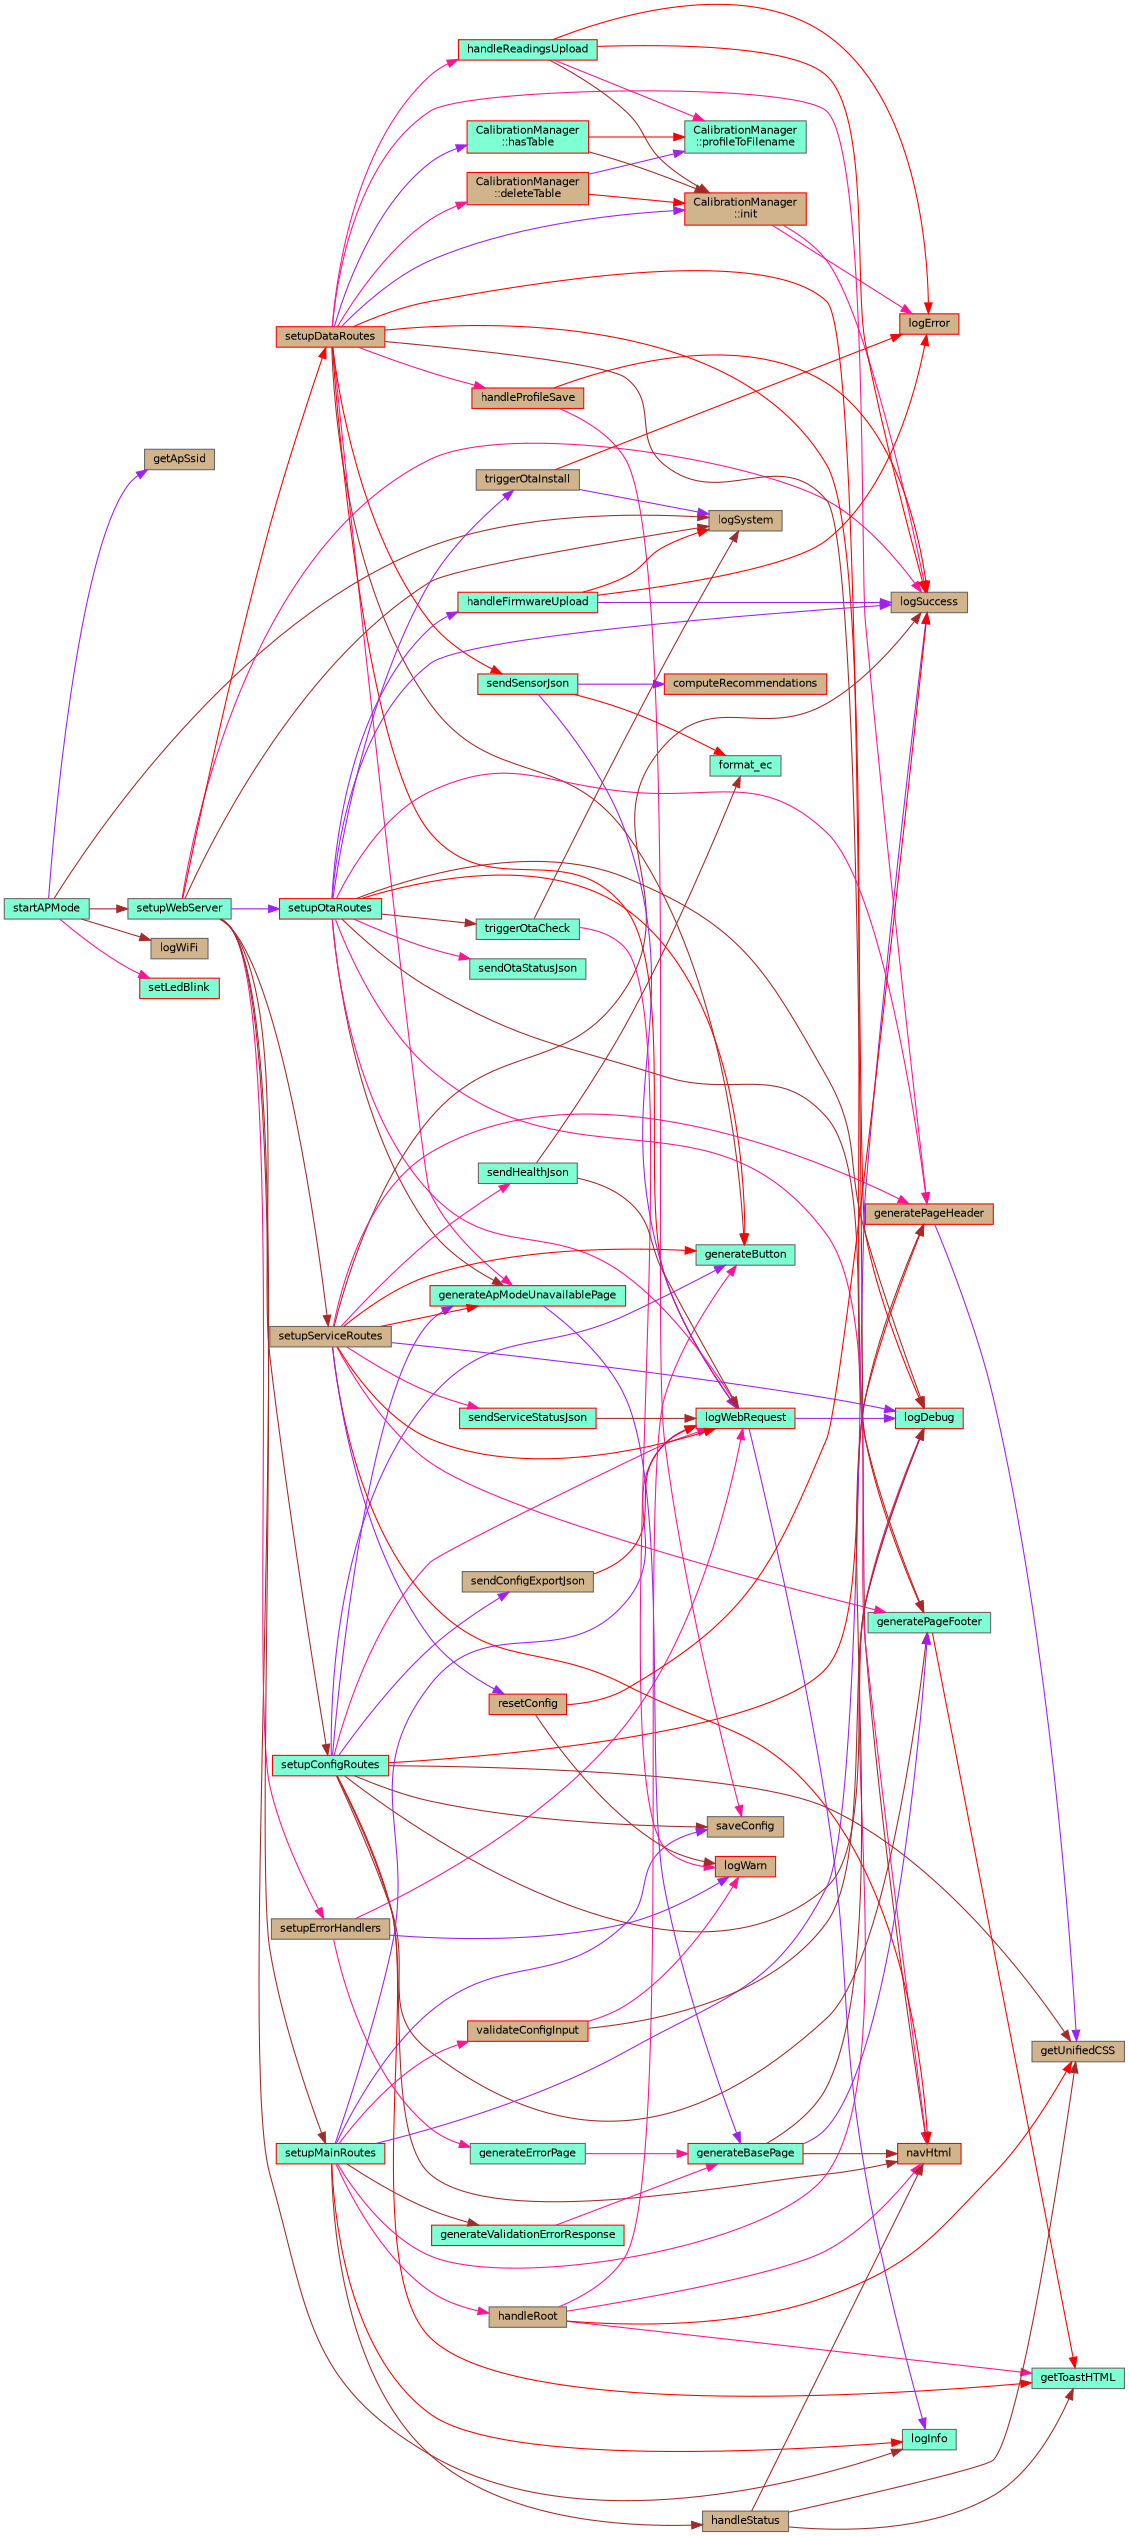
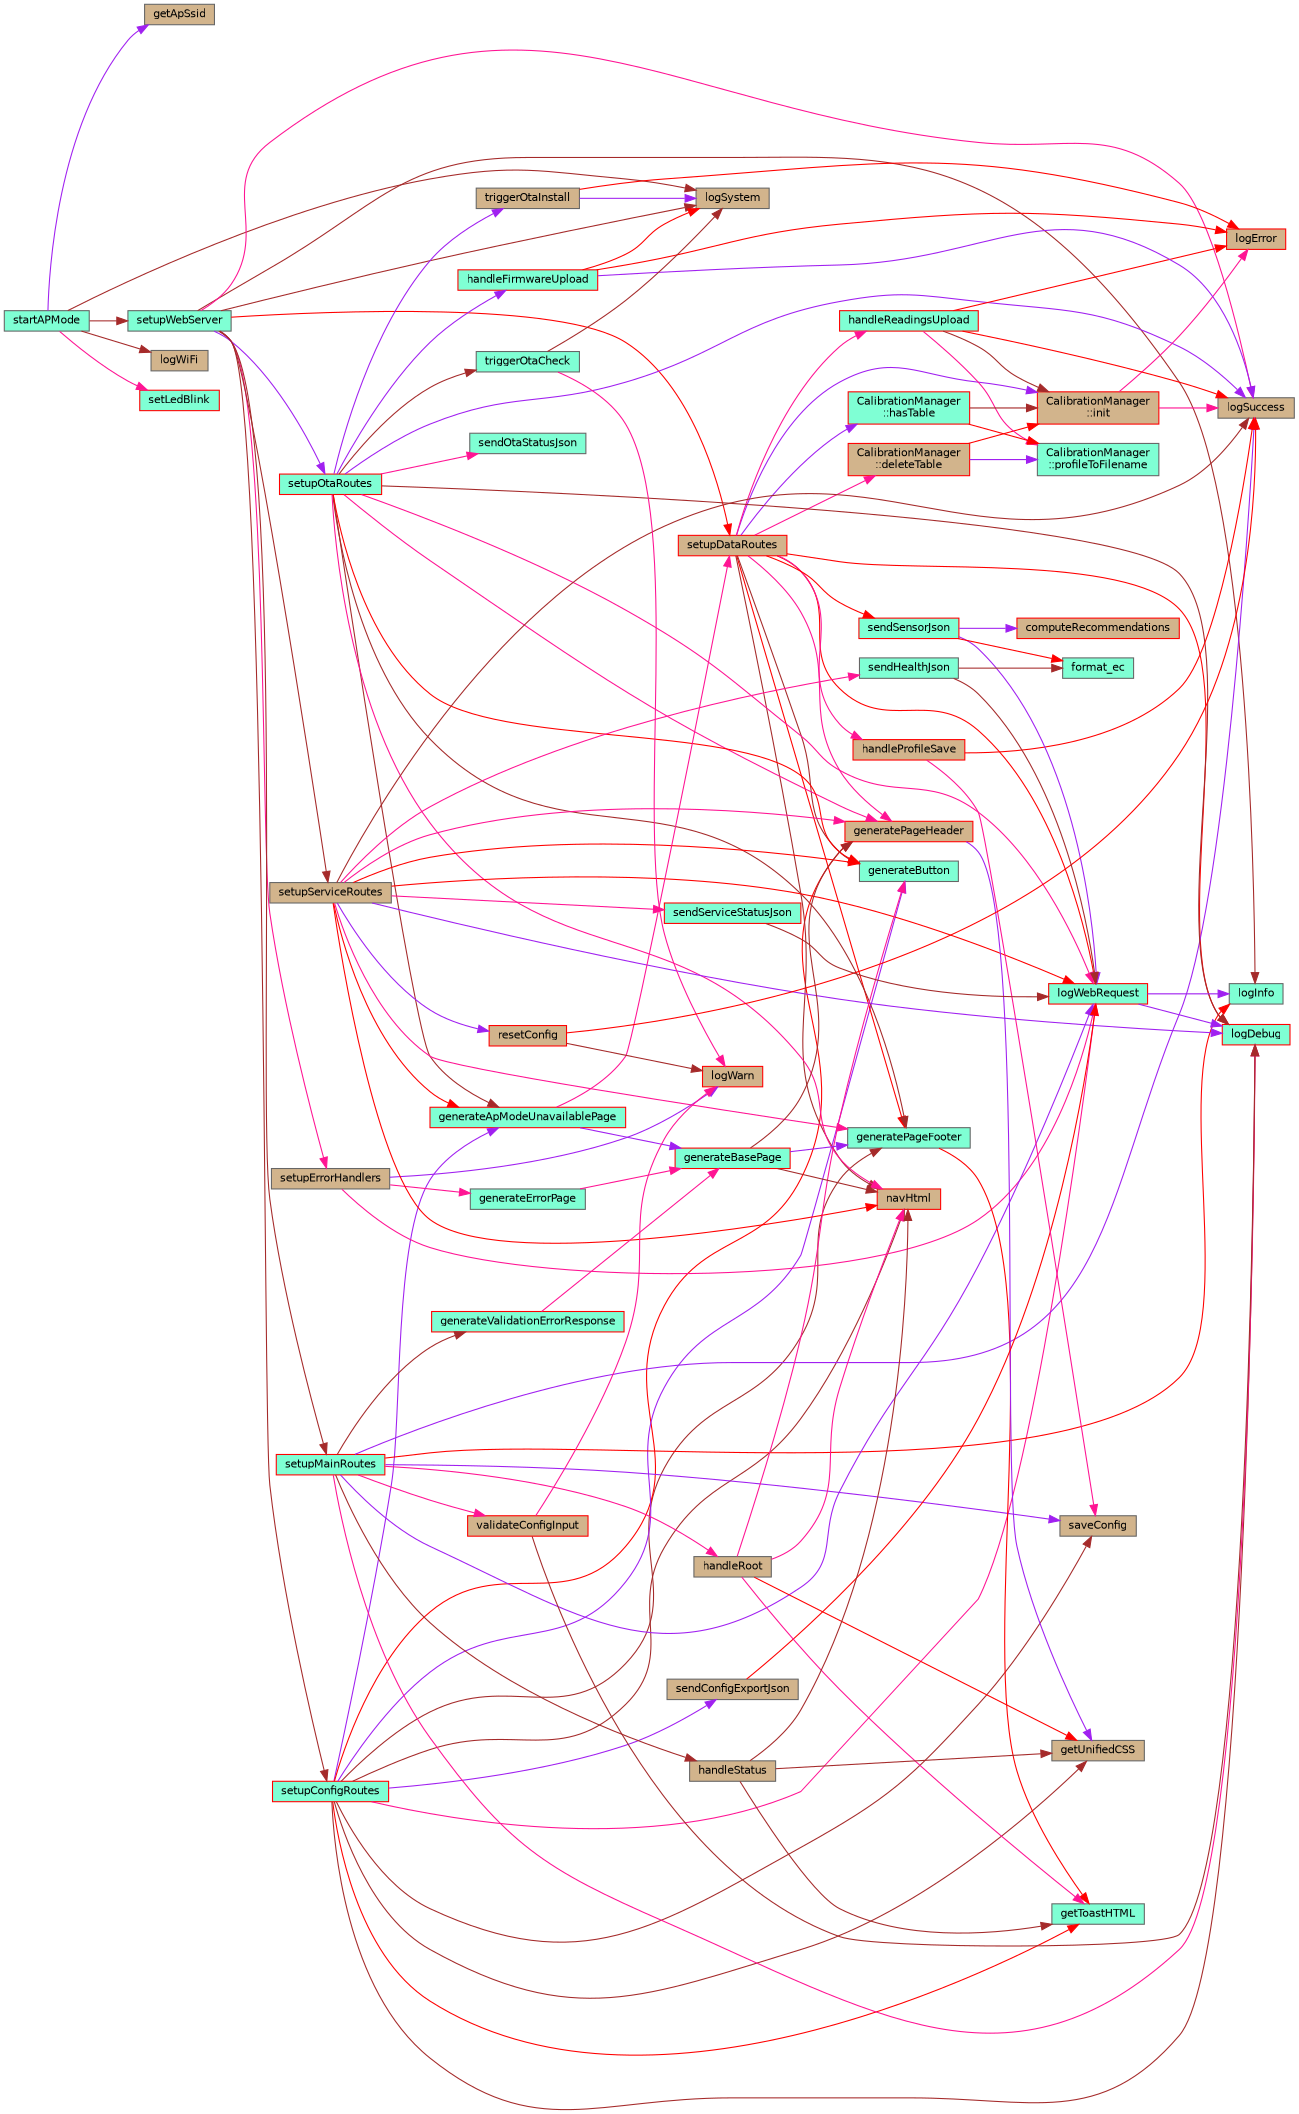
(382, 803) -> (670, 854)
